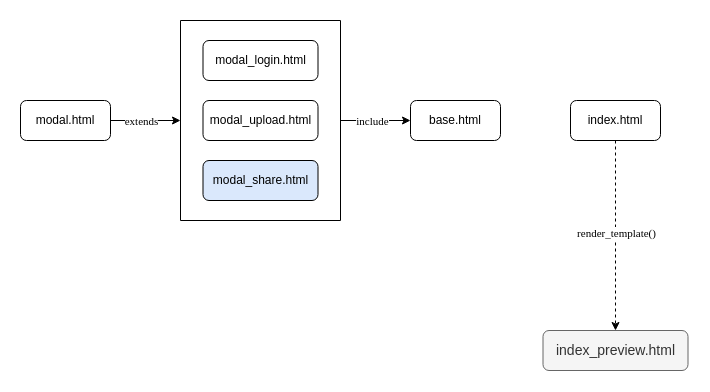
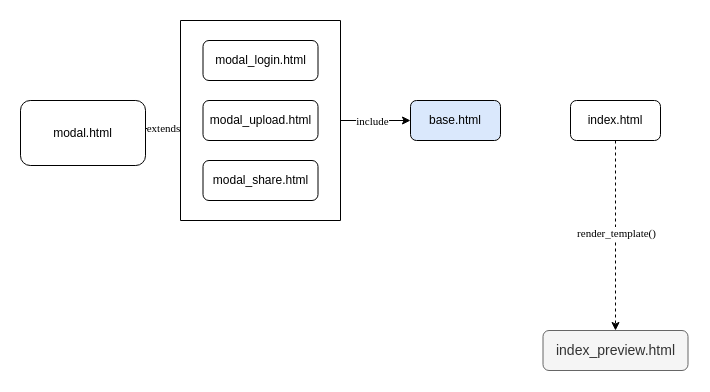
(66, 121) -> (83, 133)
(456, 121) -> (456, 121)
(261, 181) -> (261, 181)
